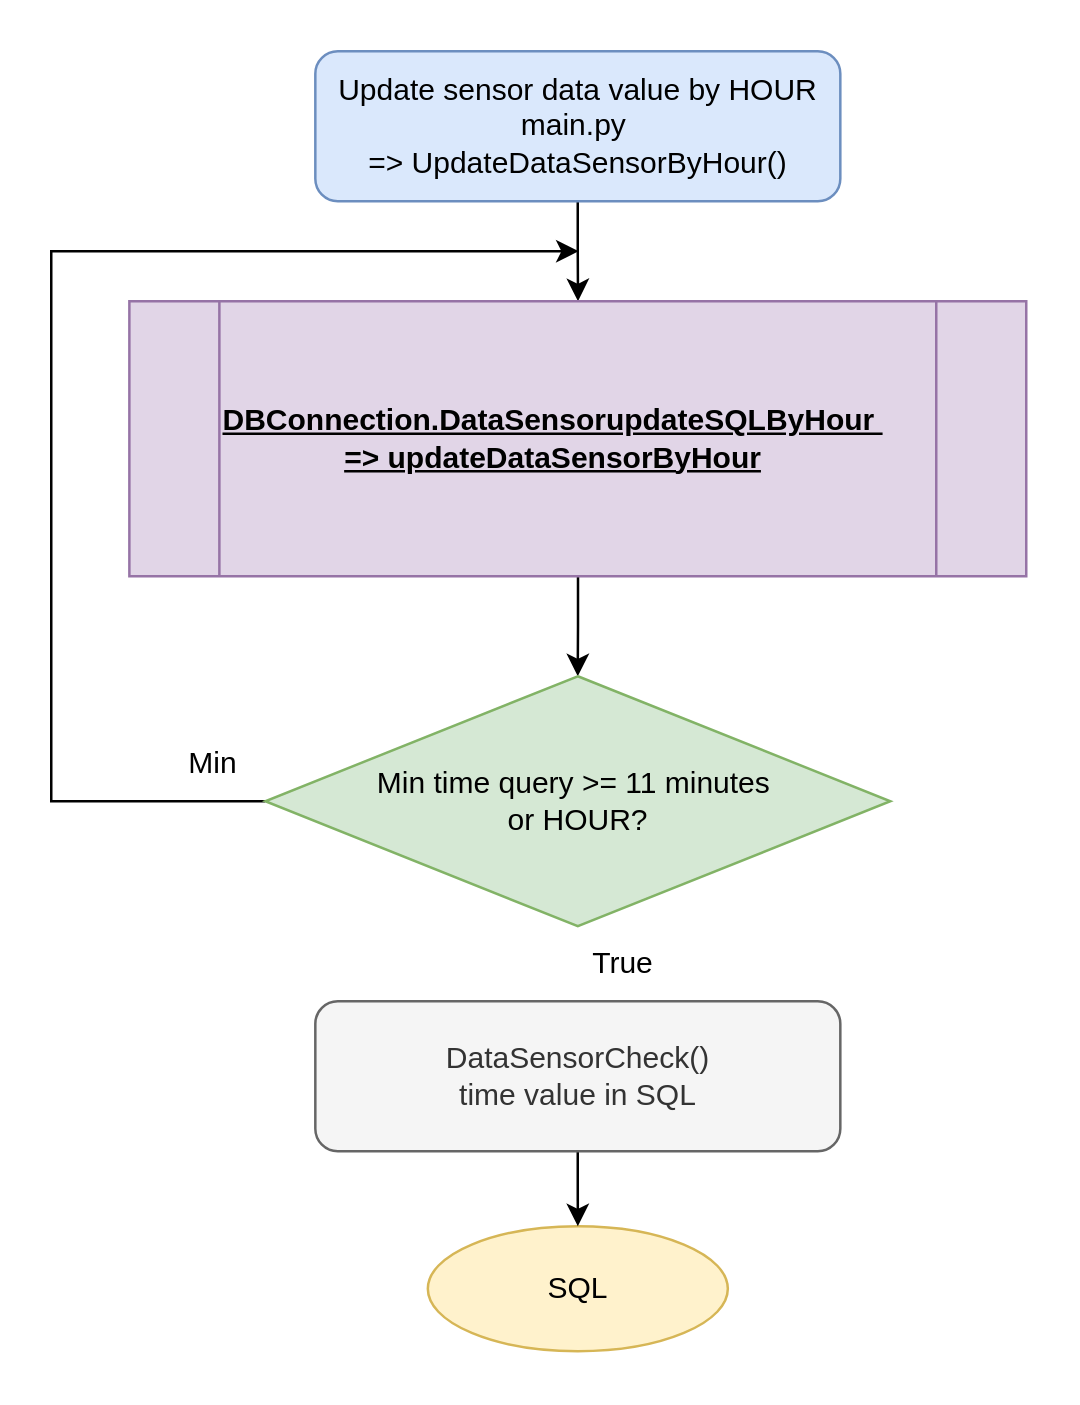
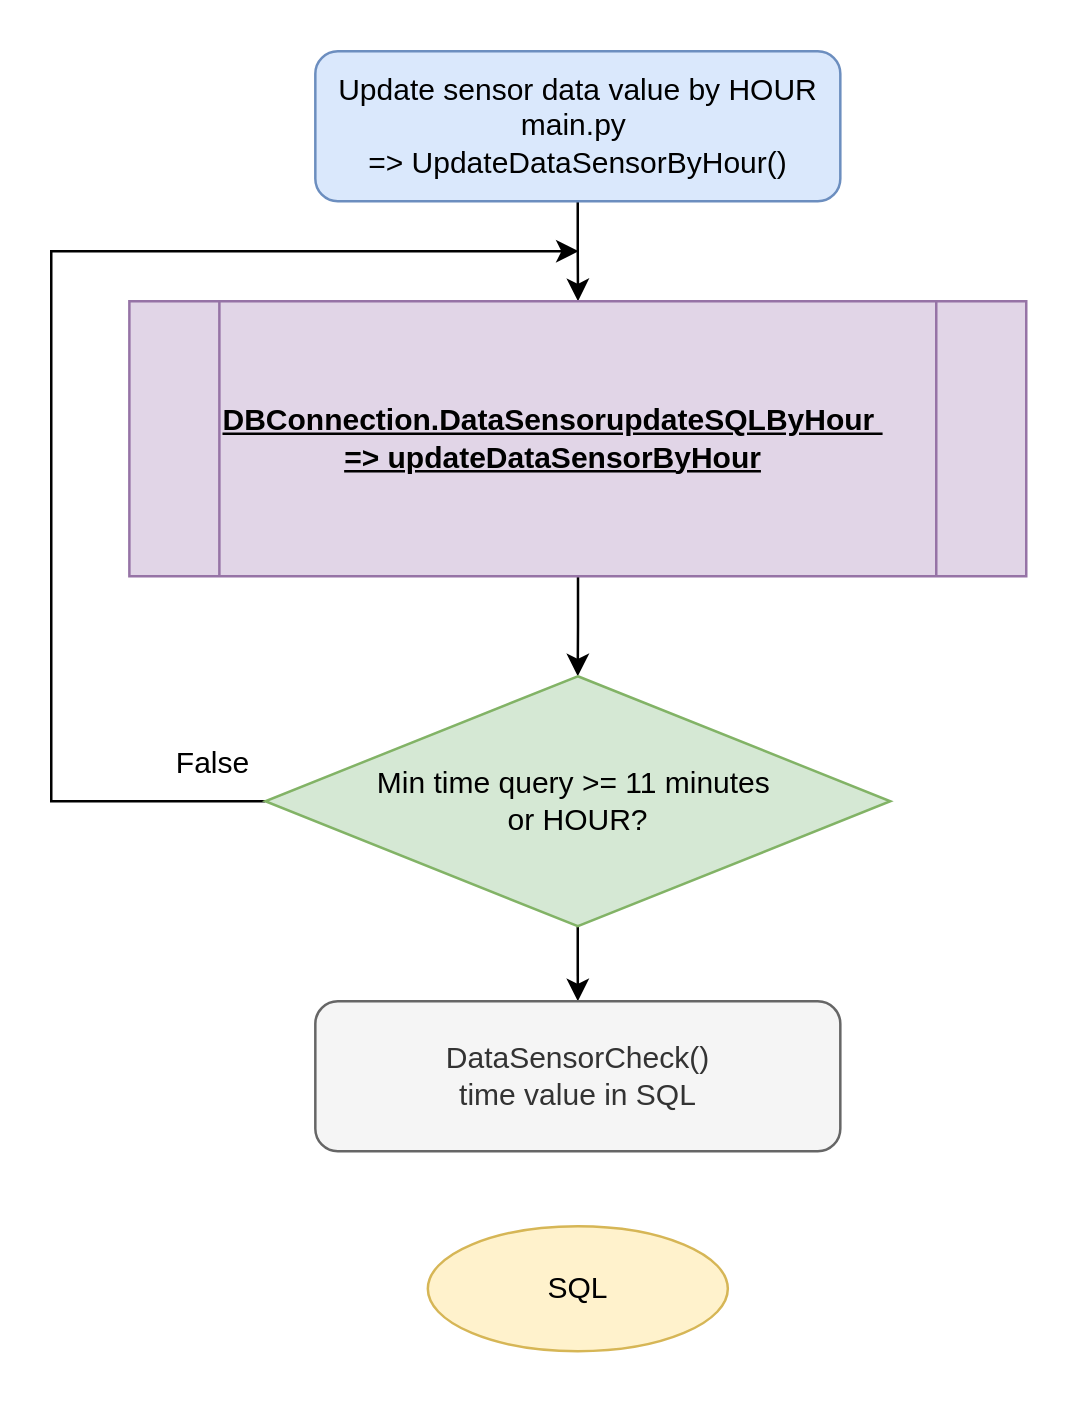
(214, 764) -> (214, 764)
(623, 964) -> none
none -> (578, 972)
(578, 1197) -> none
